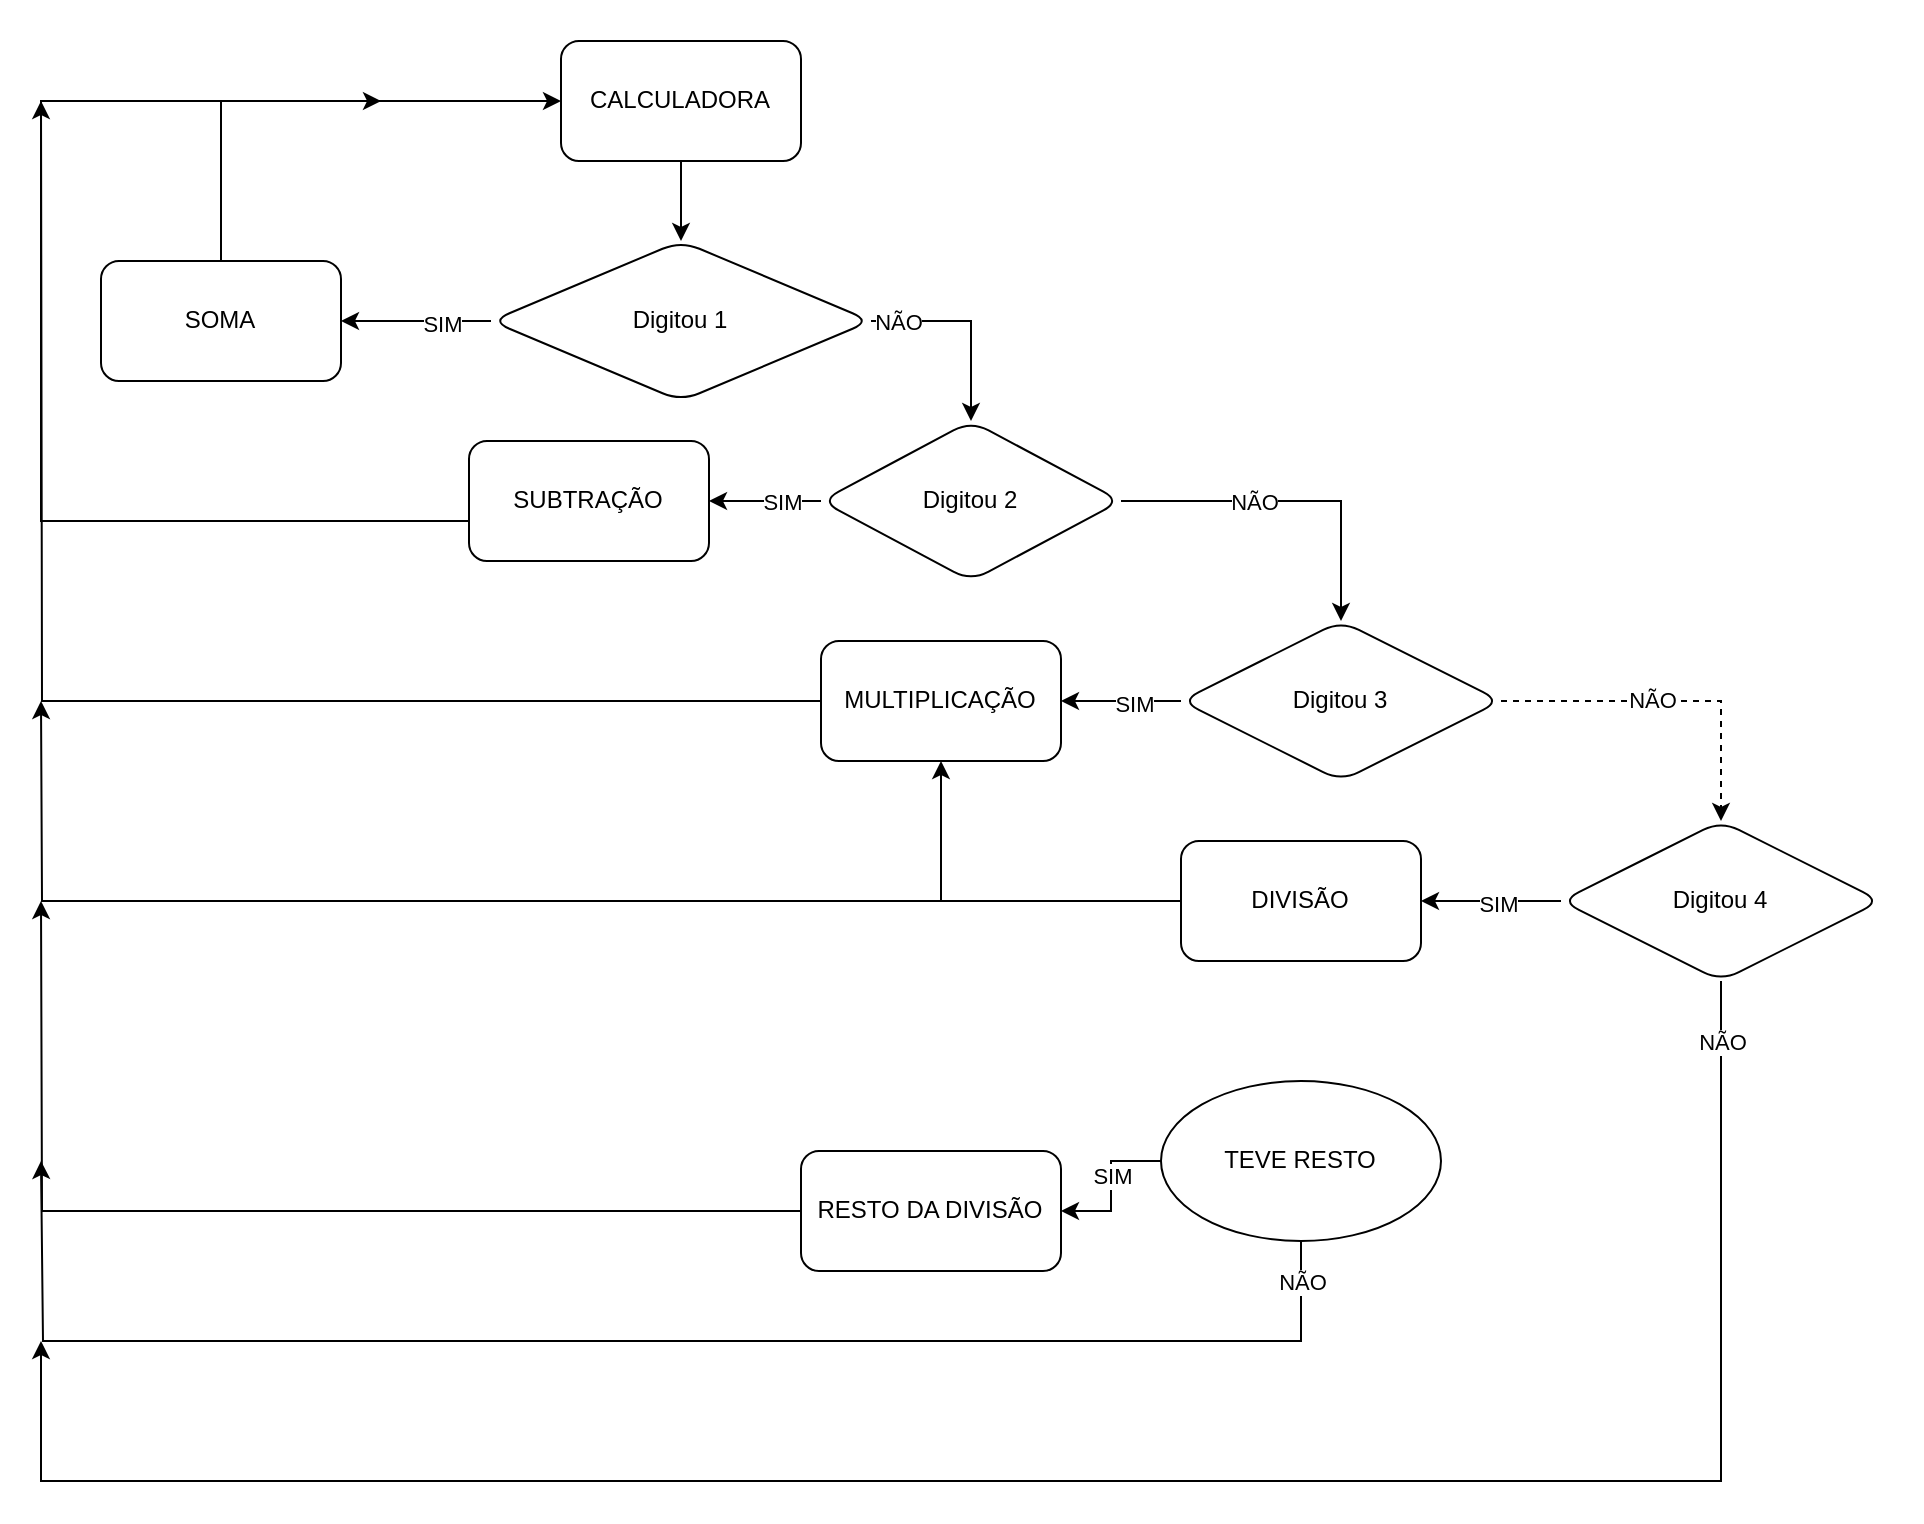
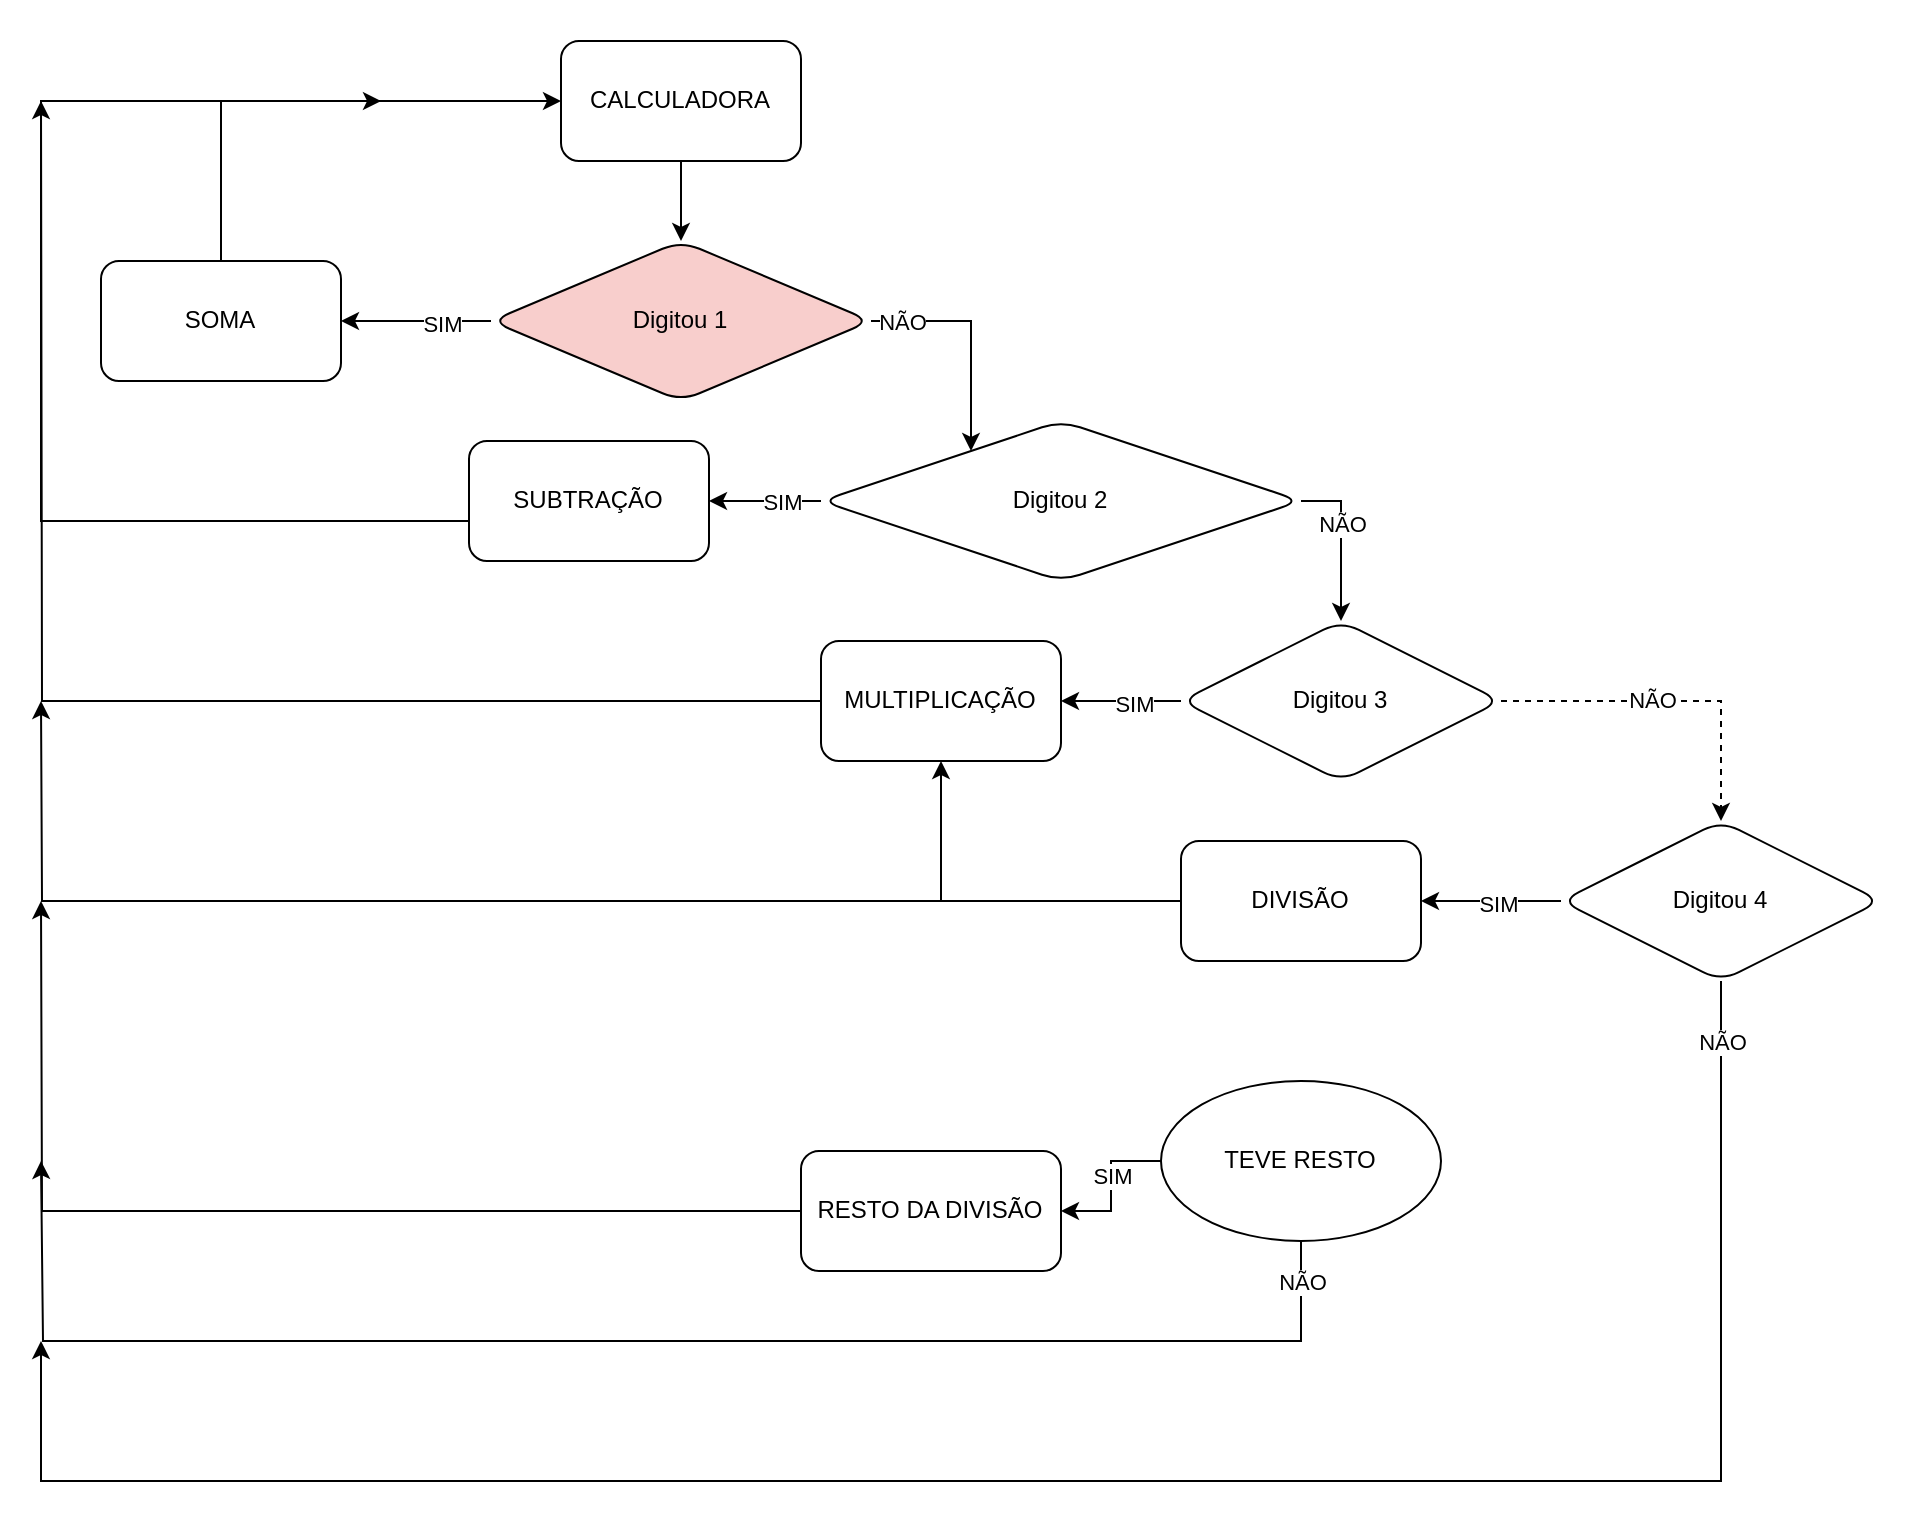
(681, 321) -> (681, 321)
(971, 501) -> (1061, 501)
